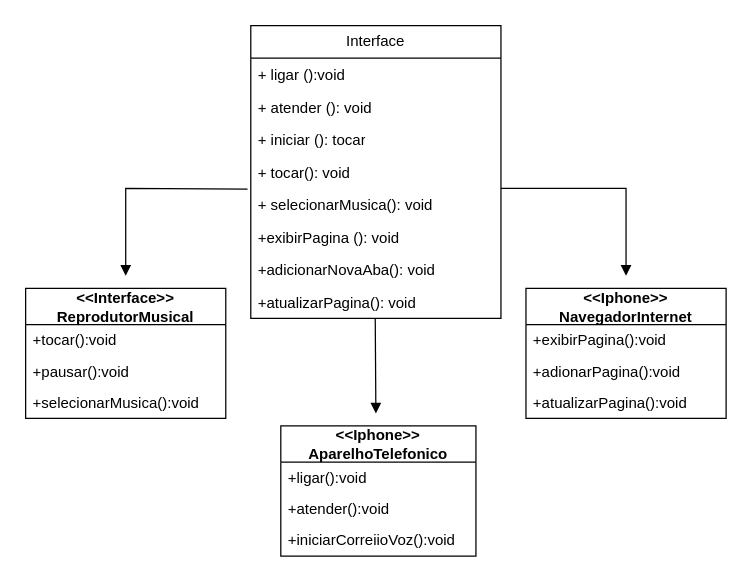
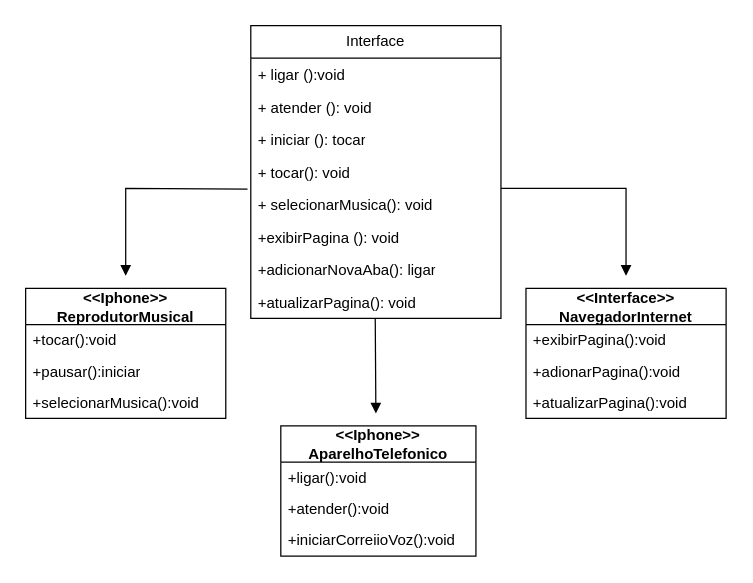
(353, 271) -> (356, 271)
(126, 307) -> (126, 307)
(626, 307) -> (626, 307)
(88, 372) -> (97, 372)
